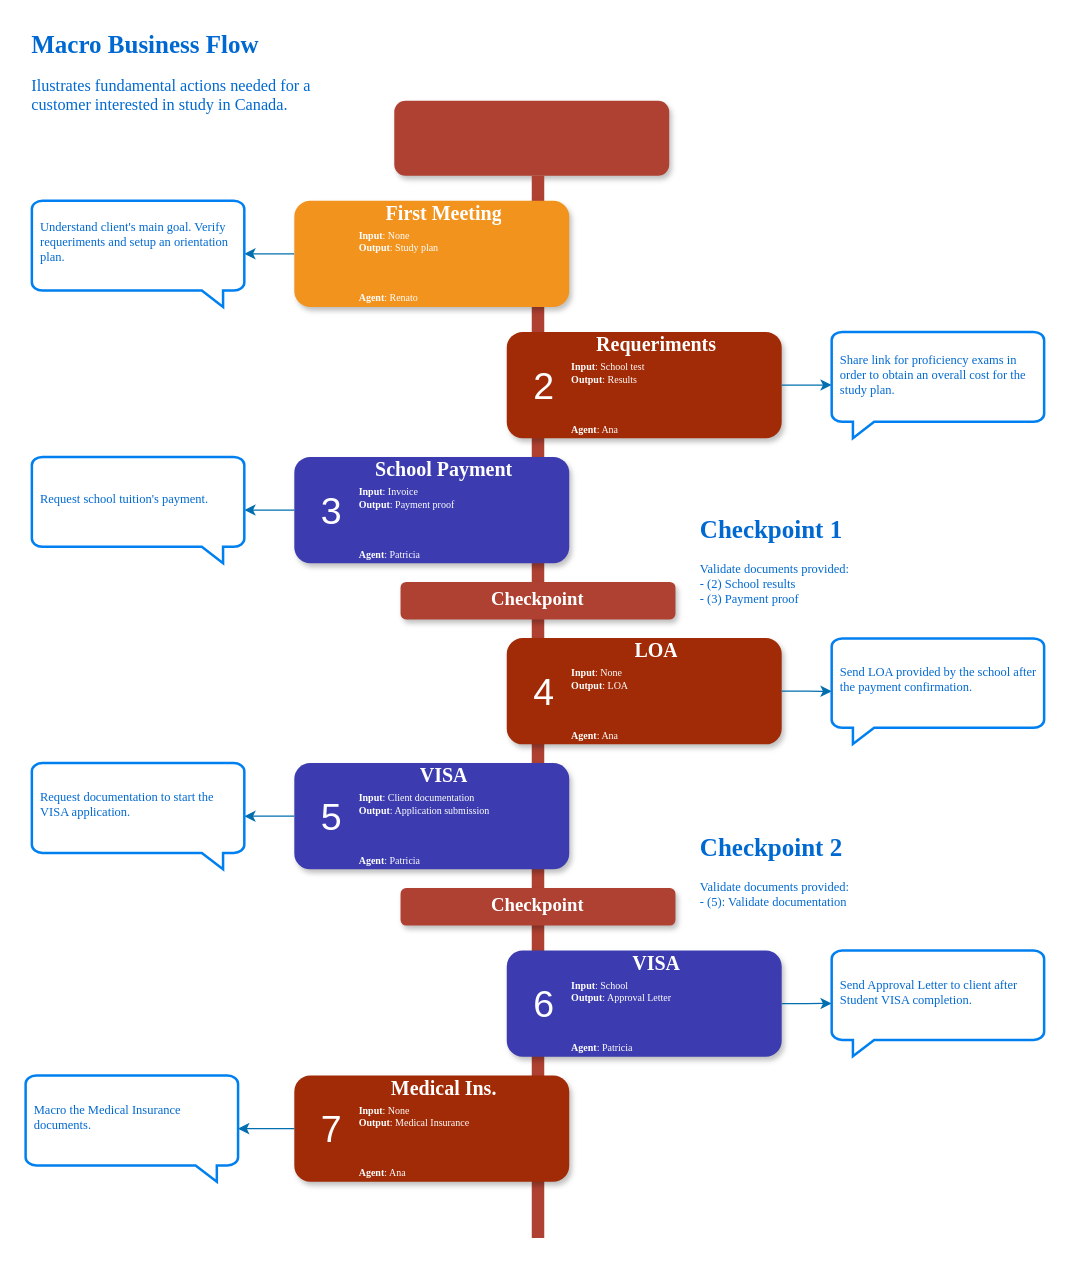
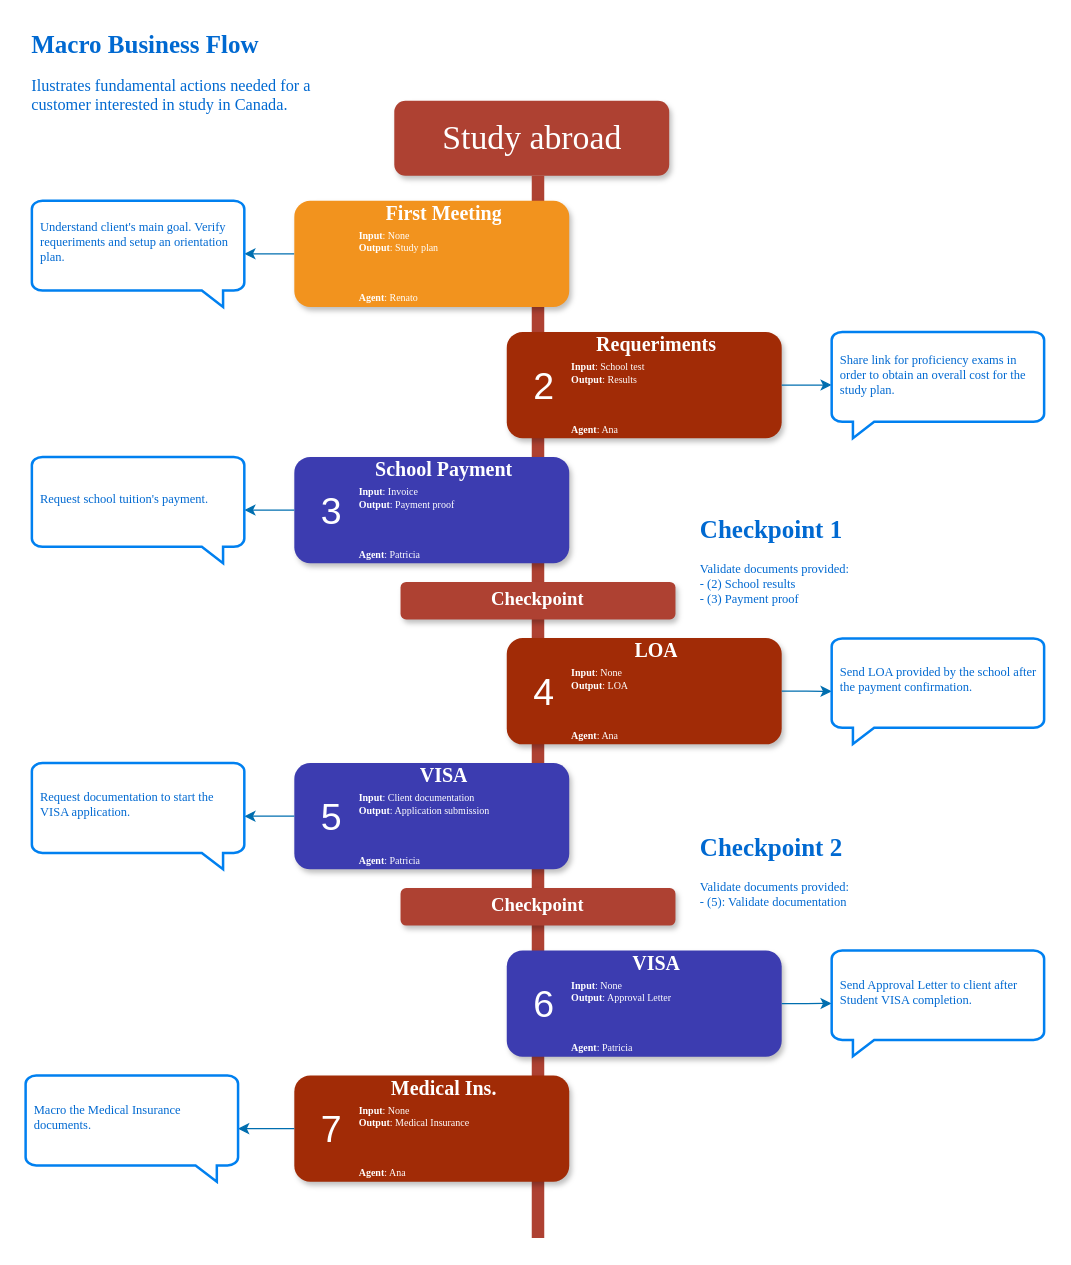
none -> (532, 138)
(631, 992) -> (631, 992)
